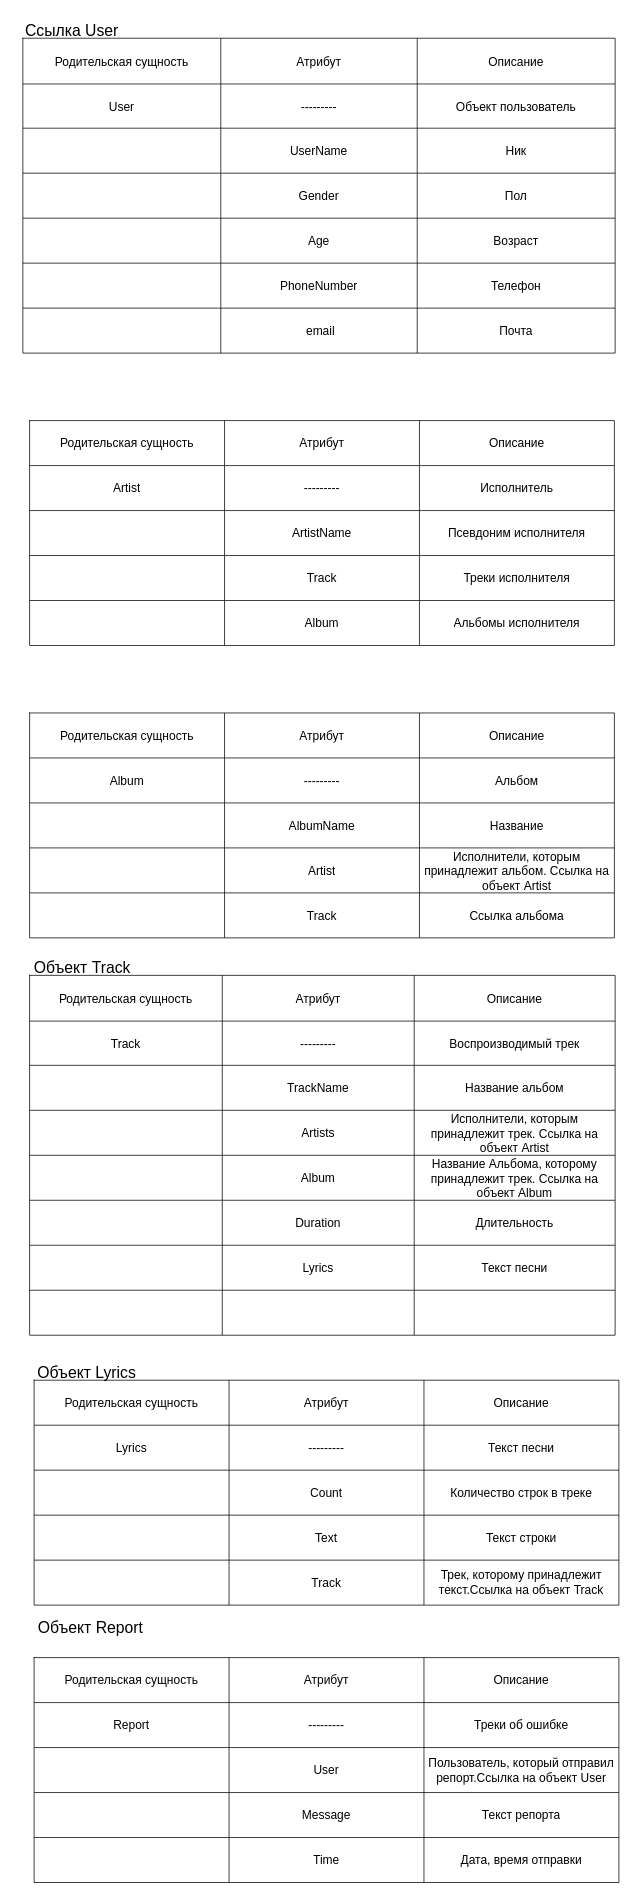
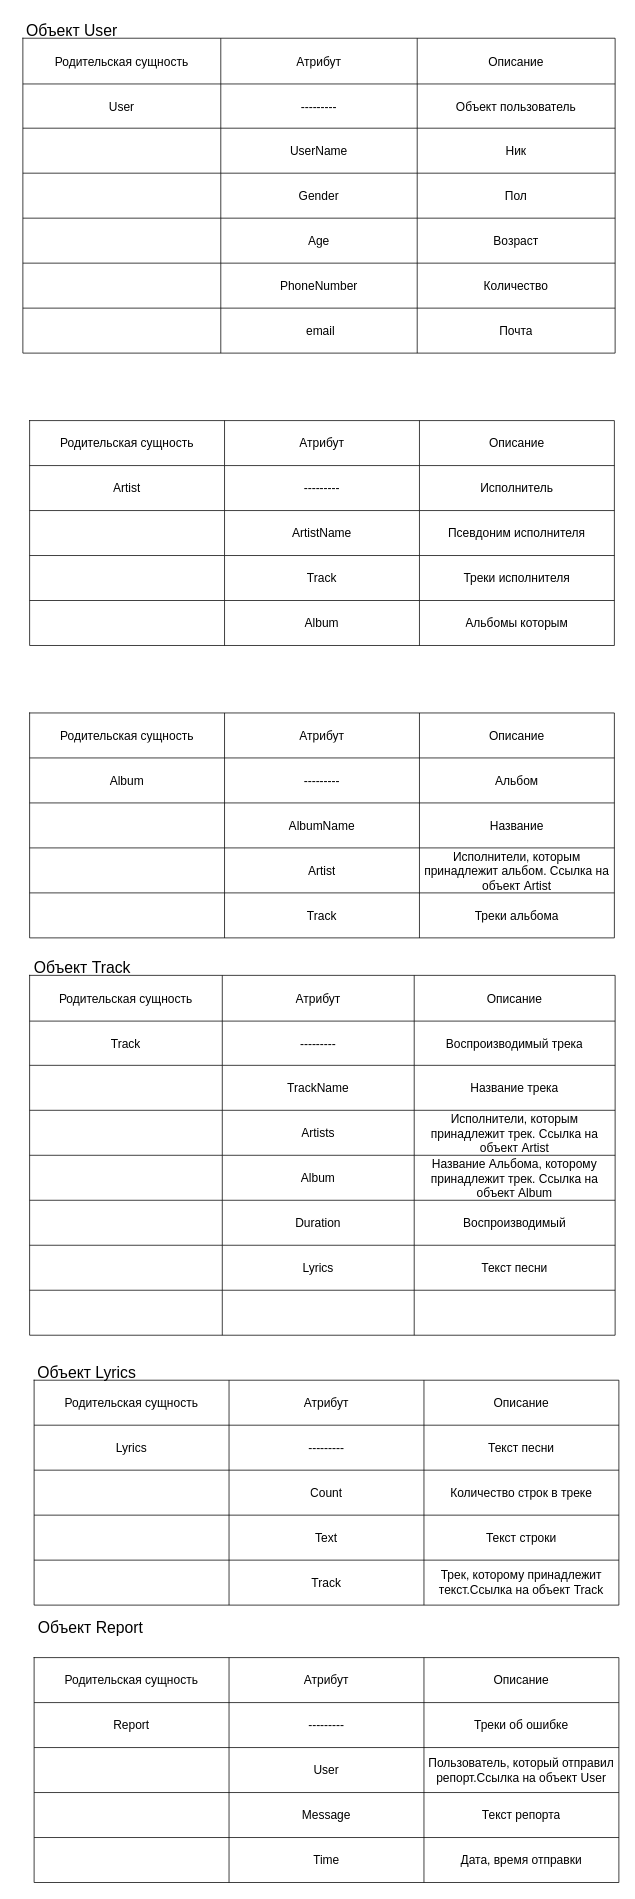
(72, 30) -> (72, 30)
(516, 285) -> (516, 285)
(517, 623) -> (517, 623)
(517, 915) -> (517, 915)
(515, 1044) -> (515, 1044)
(515, 1088) -> (515, 1088)
(515, 1223) -> (515, 1223)
